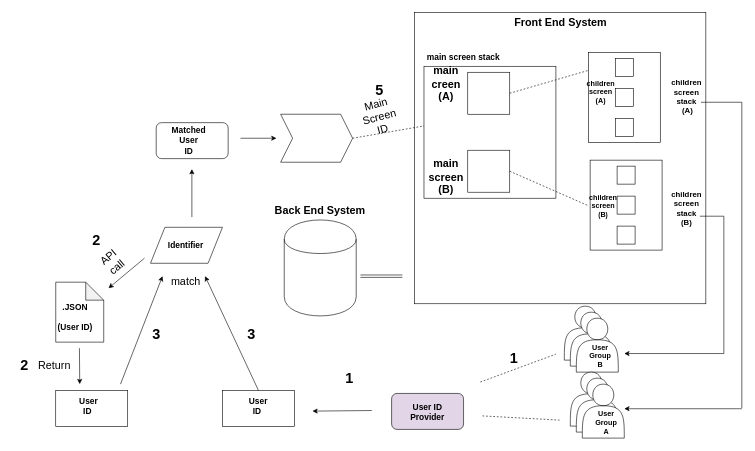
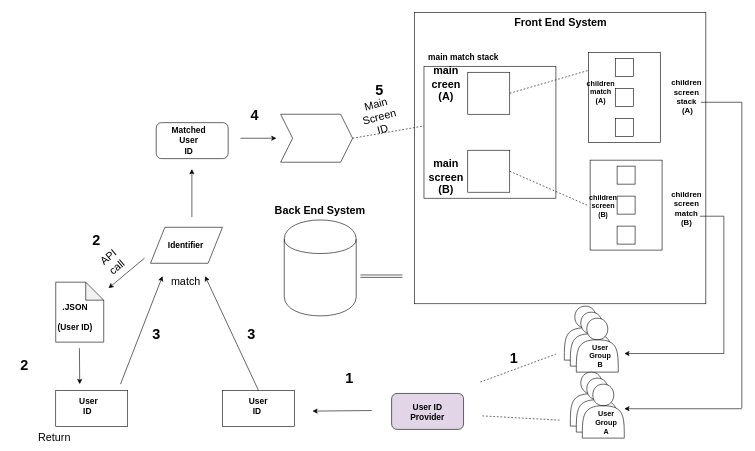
(464, 57) -> (464, 57)
(601, 92) -> (601, 92)
none -> (255, 116)
(687, 209) -> (687, 209)
(54, 366) -> (54, 438)
